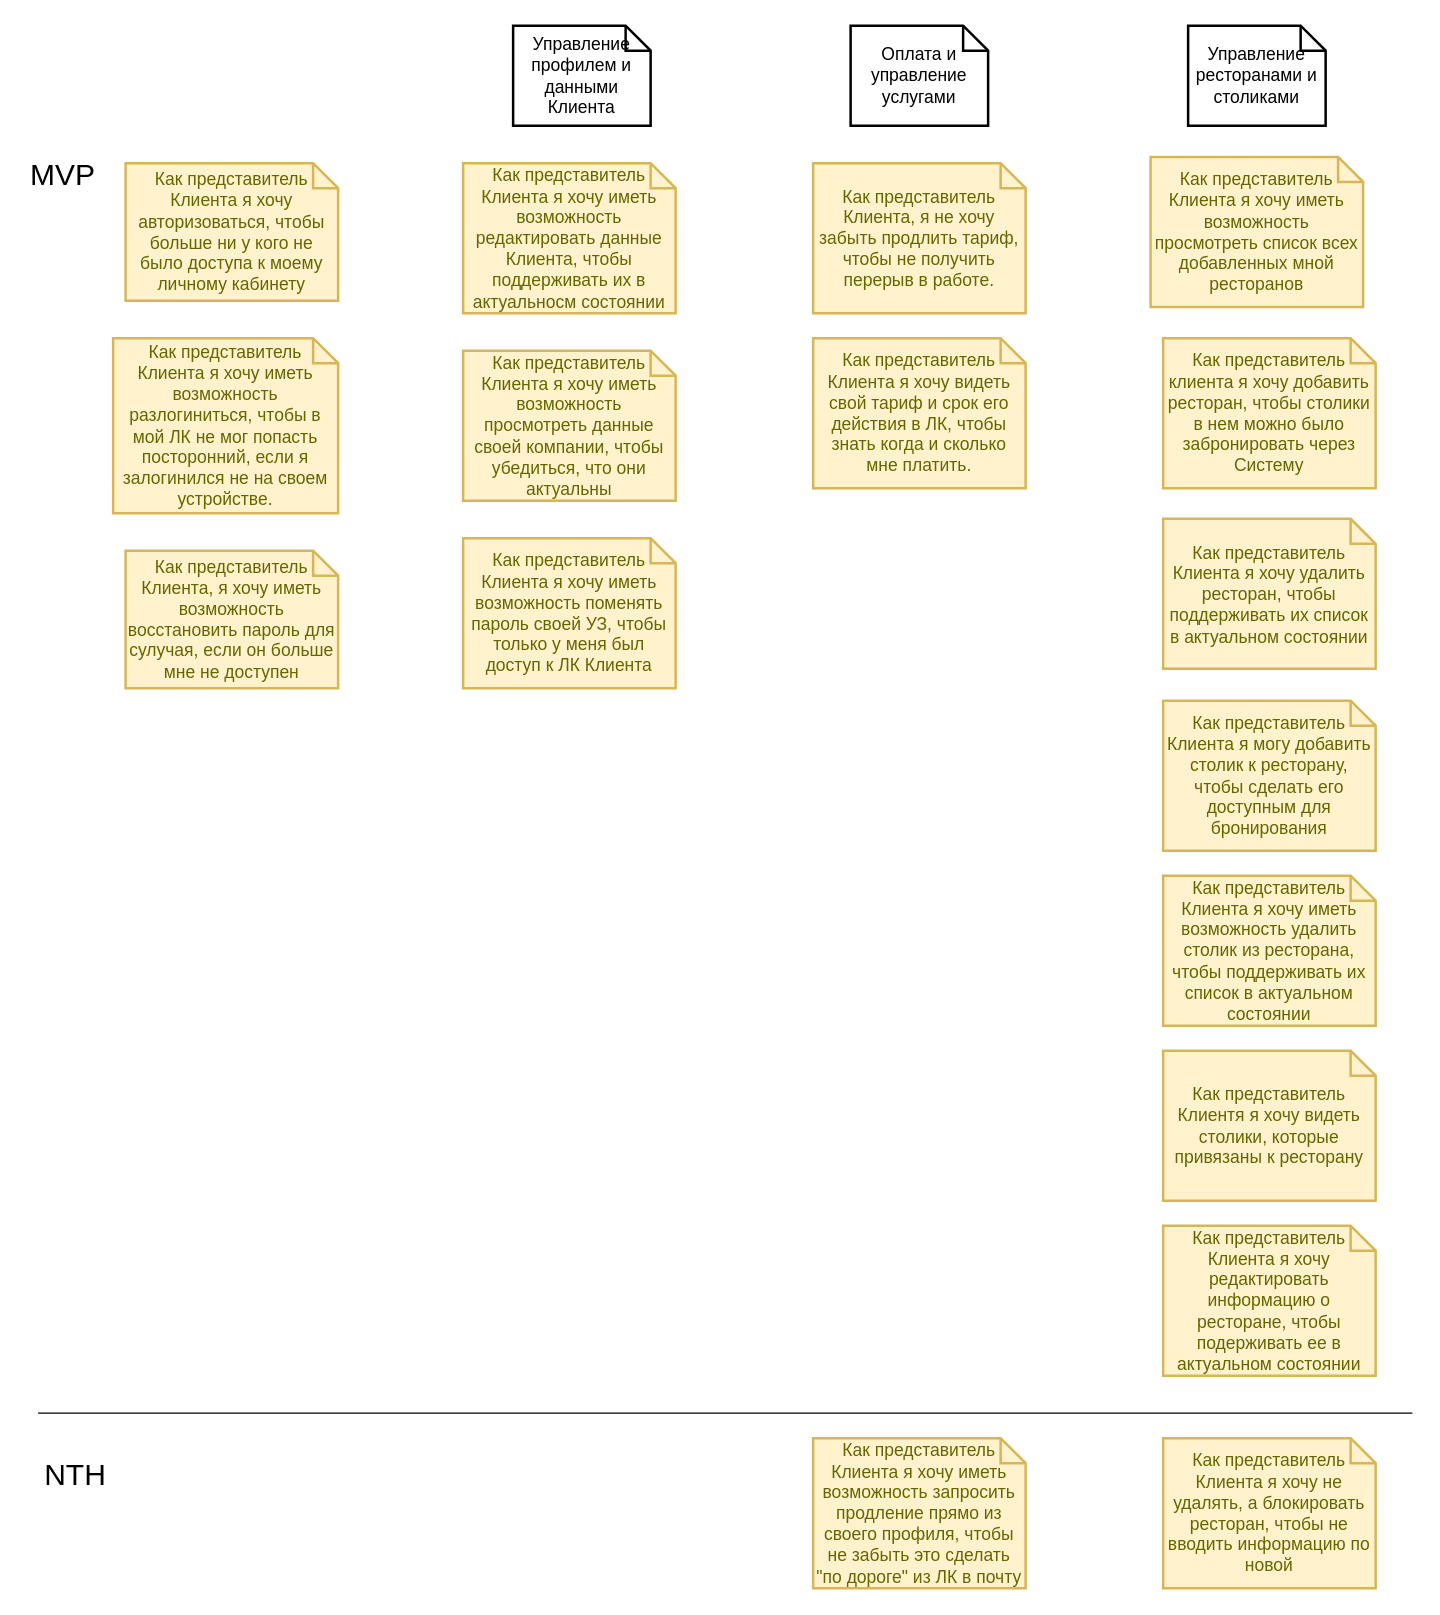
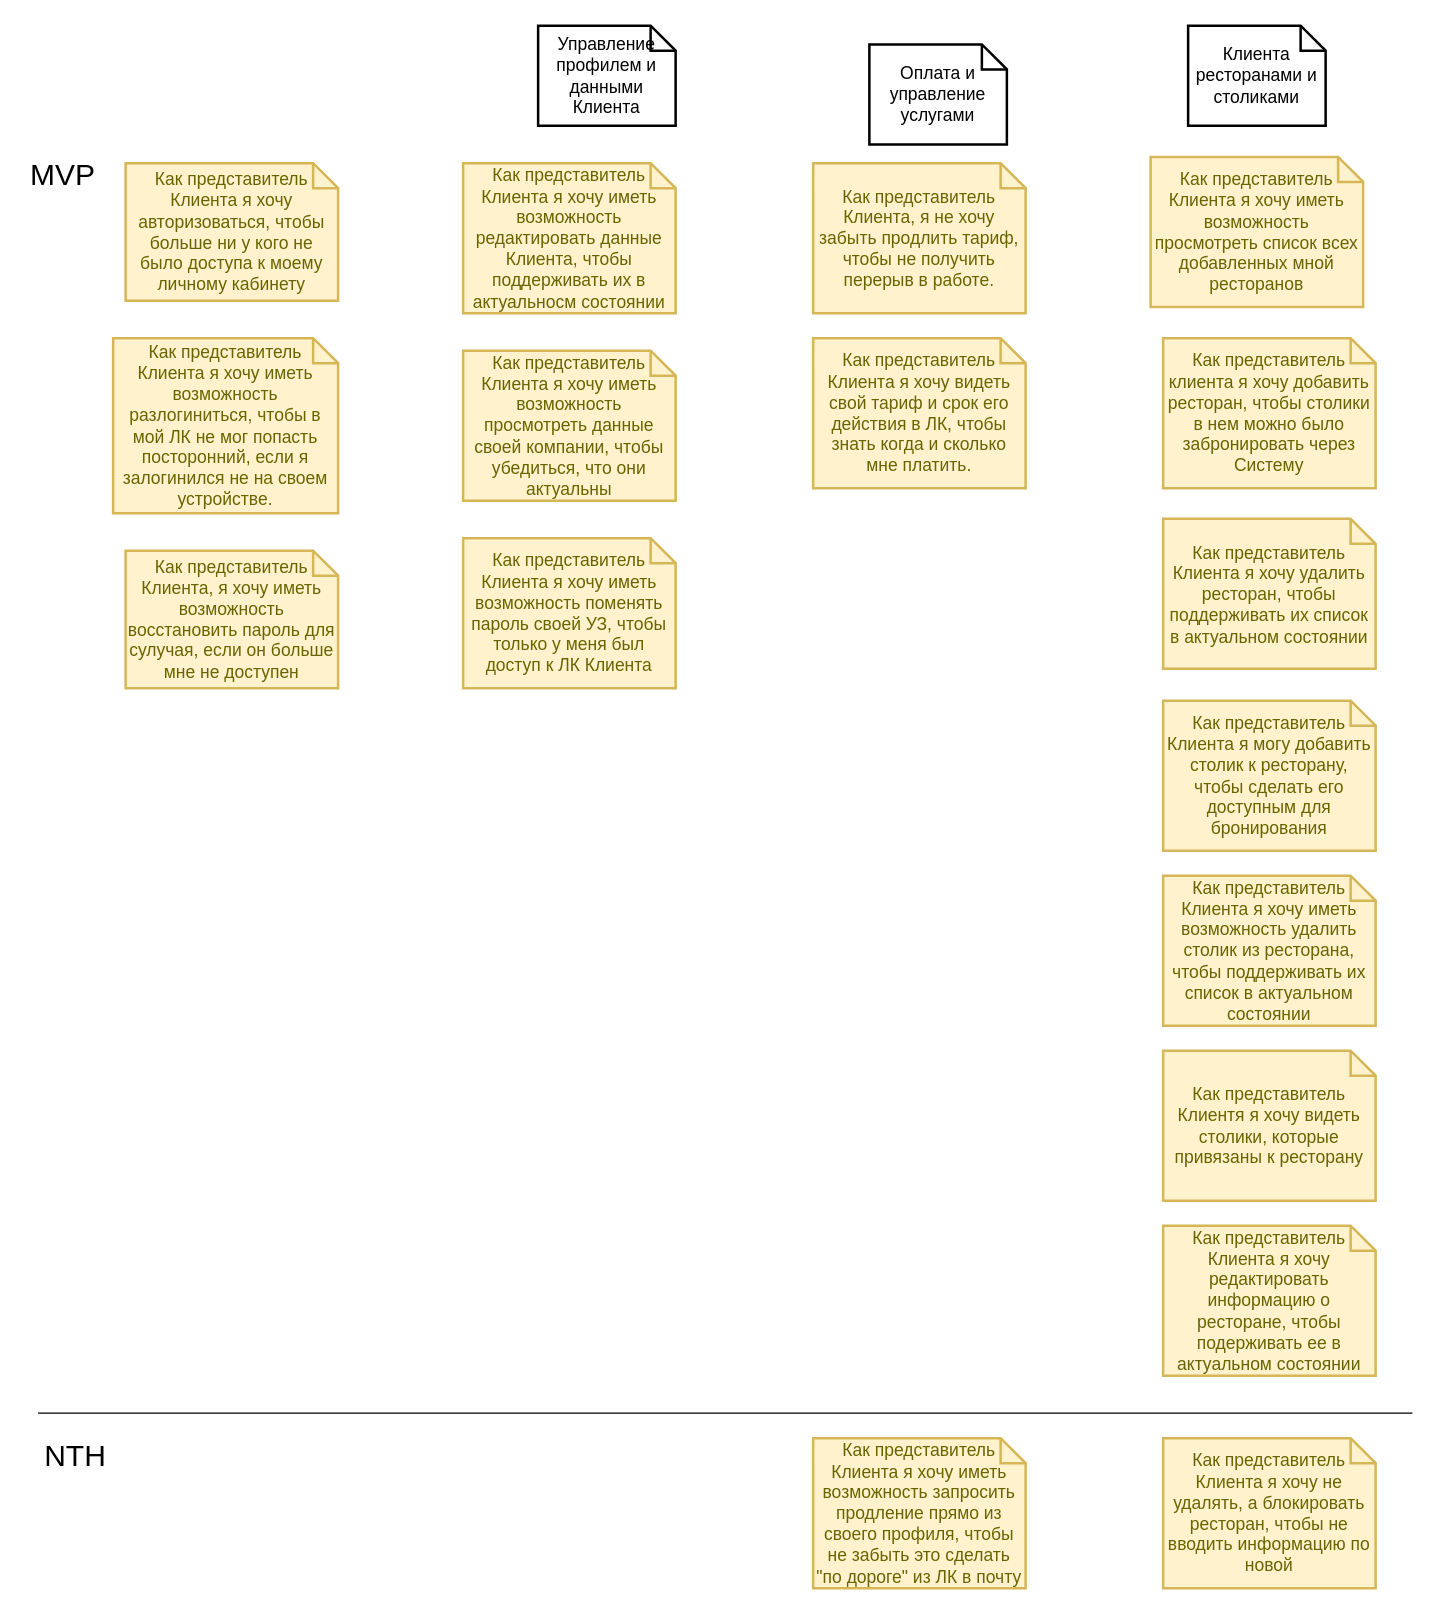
(582, 76) -> (607, 76)
(919, 76) -> (938, 94)
(1257, 76) -> (1257, 76)
(76, 1476) -> (76, 1457)
